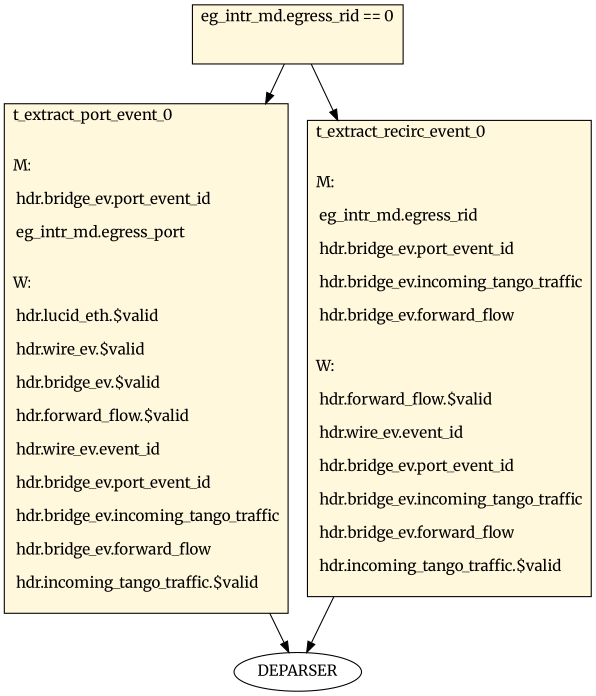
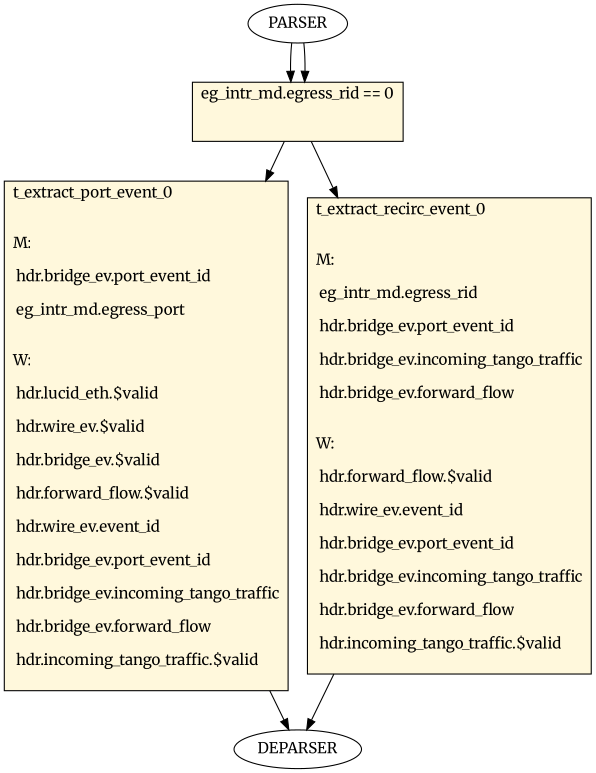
none -> (298, 24)
